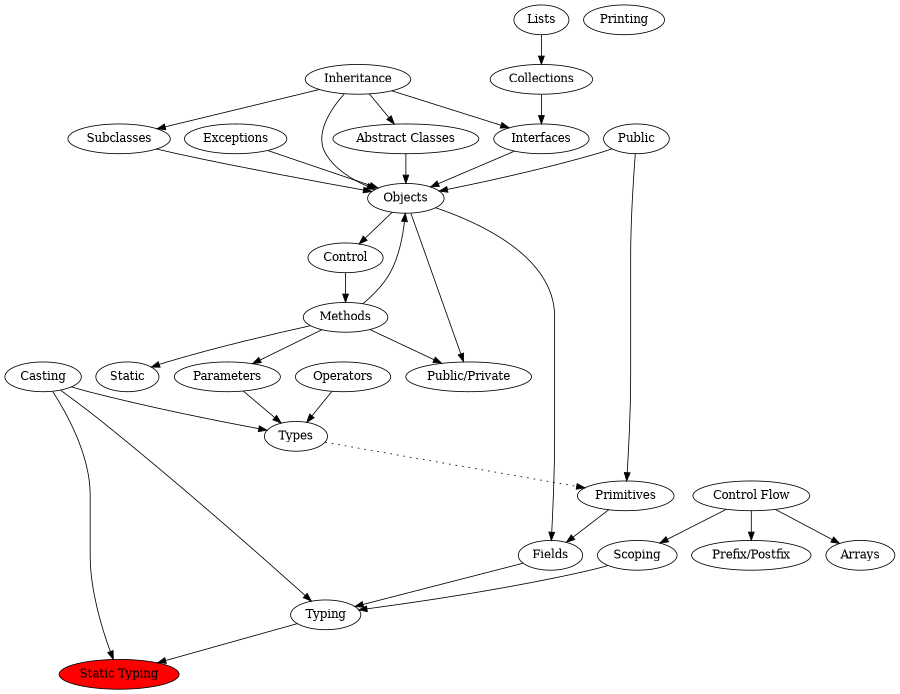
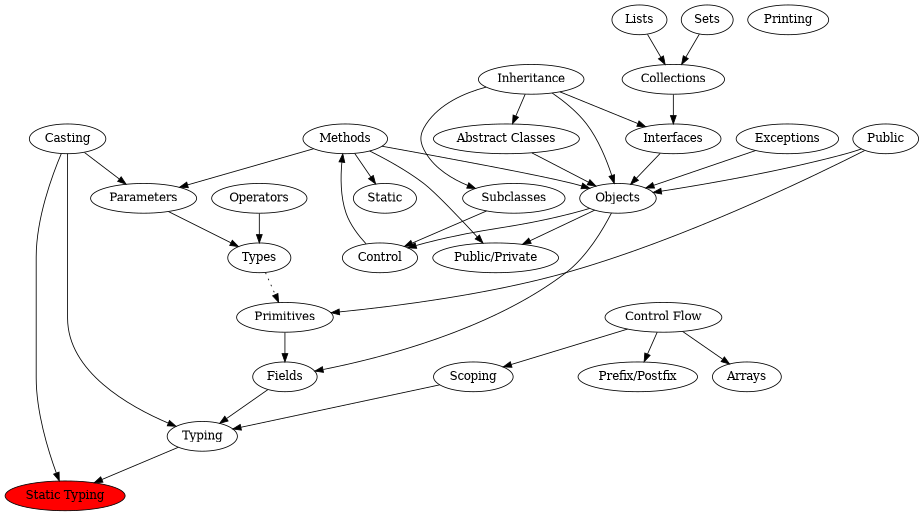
none -> (707, 20)
(260, 171) -> (449, 227)
(165, 410) -> (102, 166)
